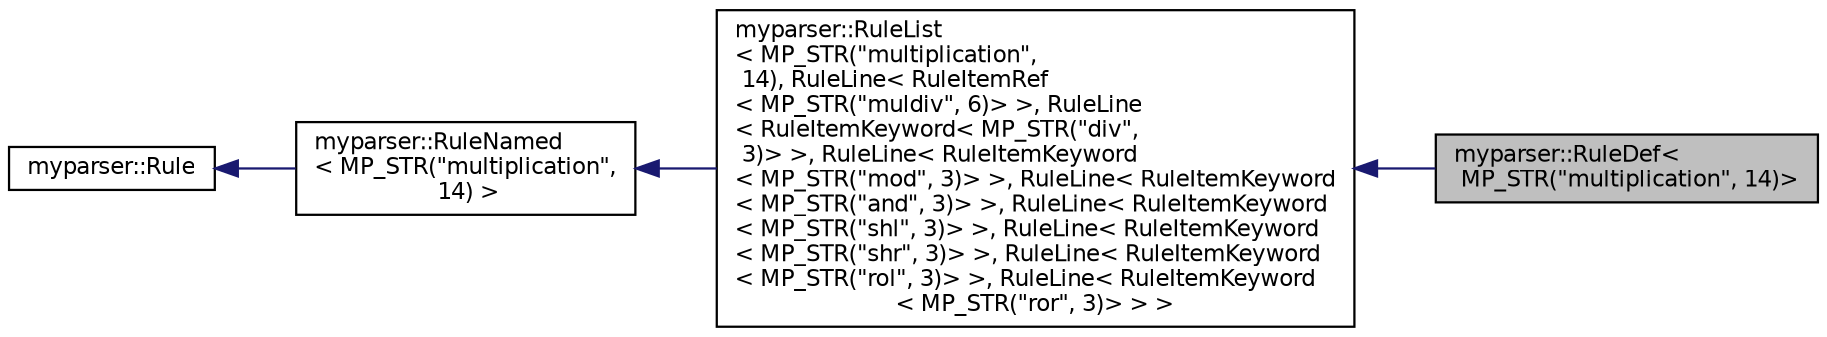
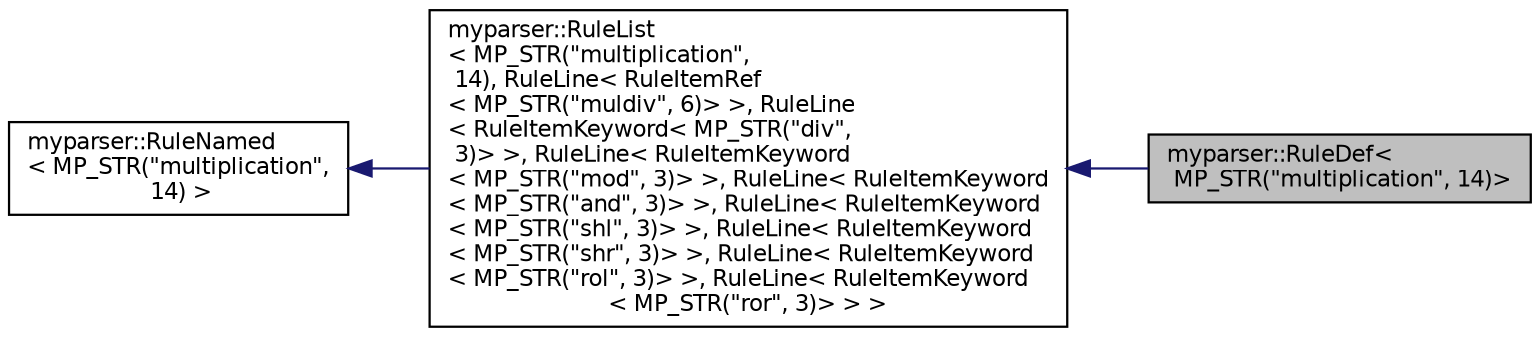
(112, 168) -> none
